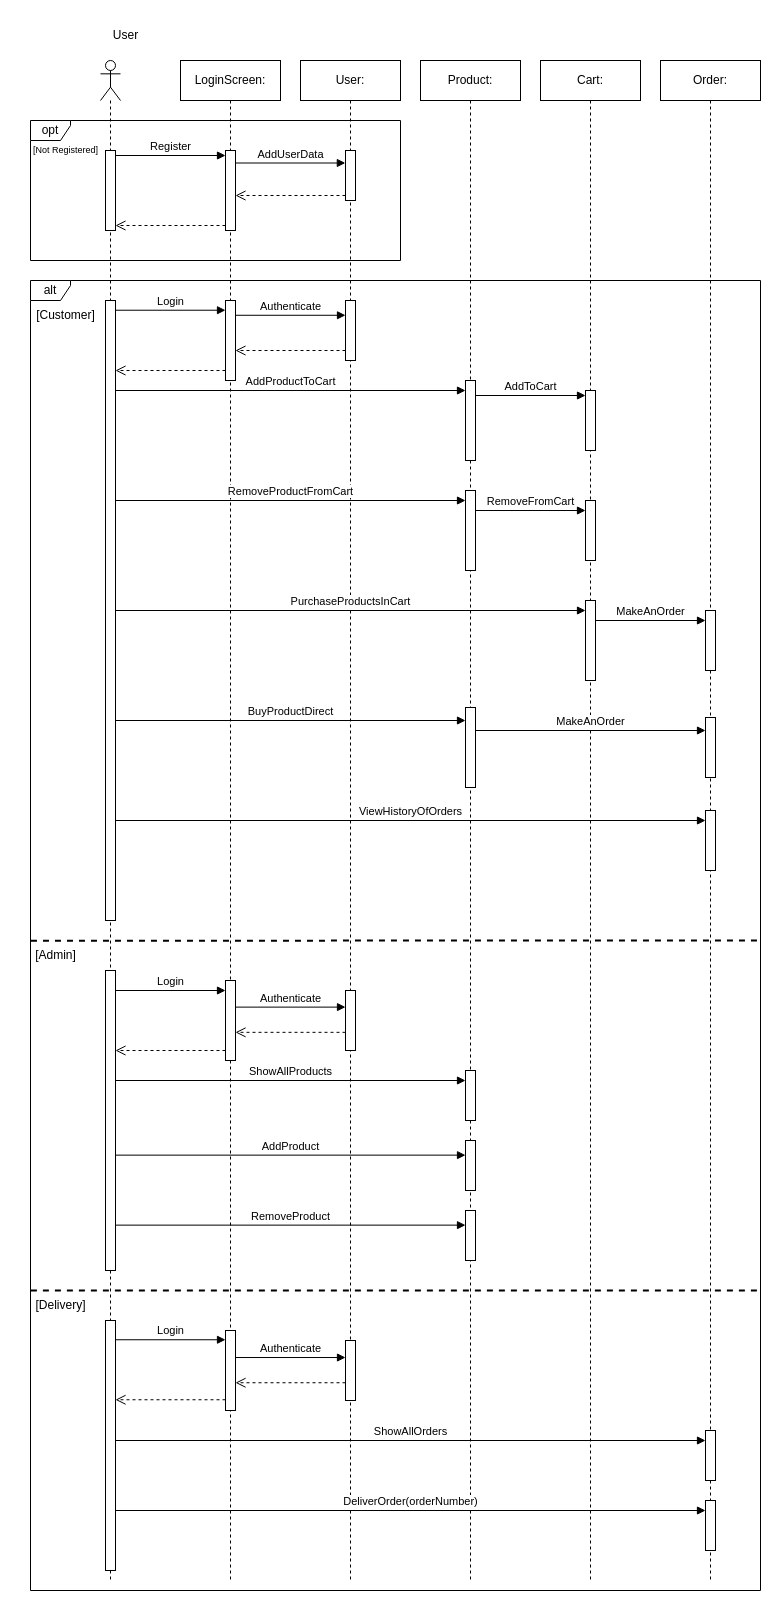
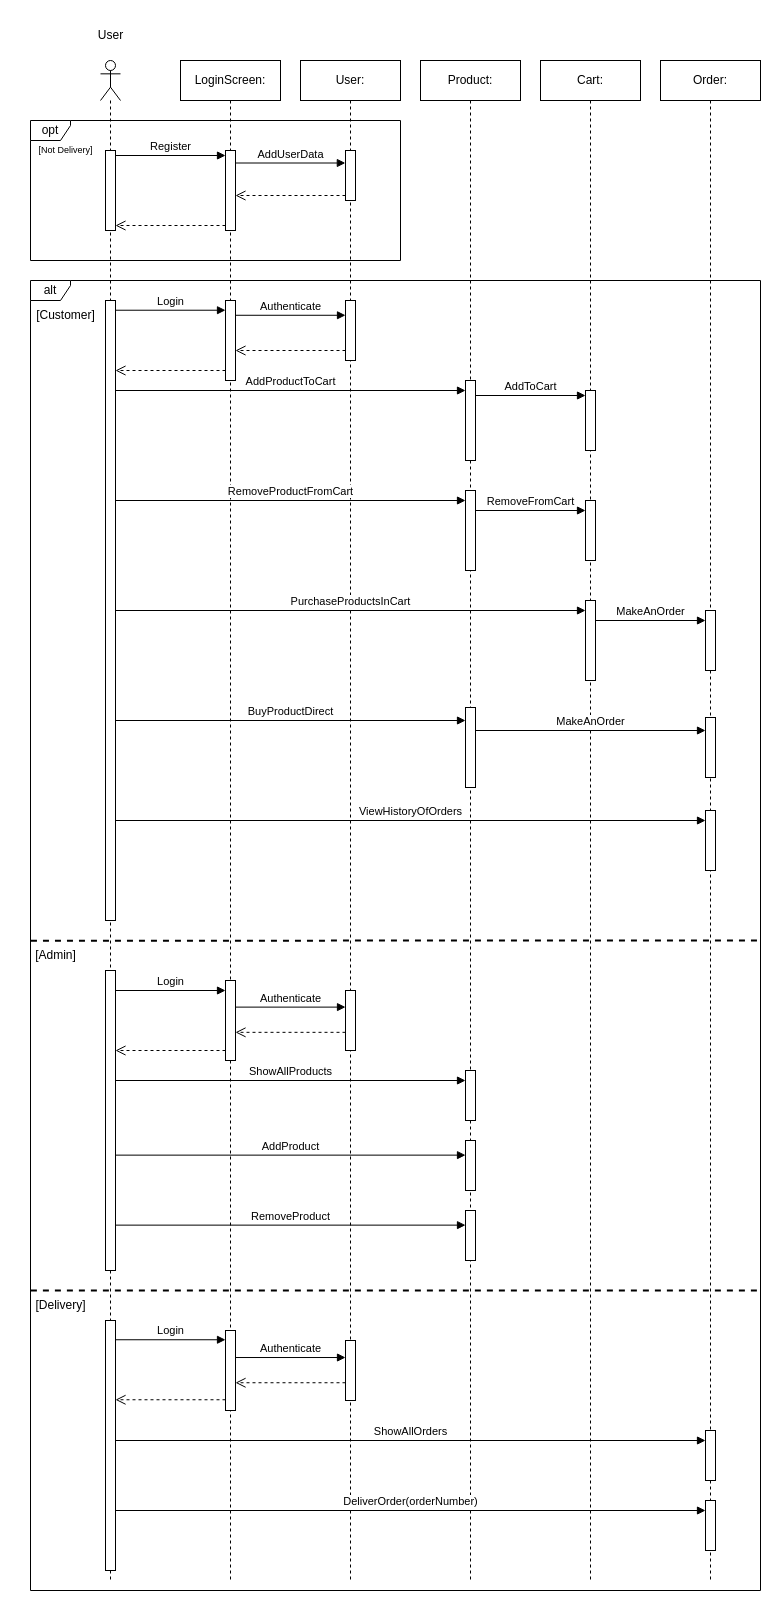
(126, 36) -> (111, 36)
(66, 151) -> (66, 151)
